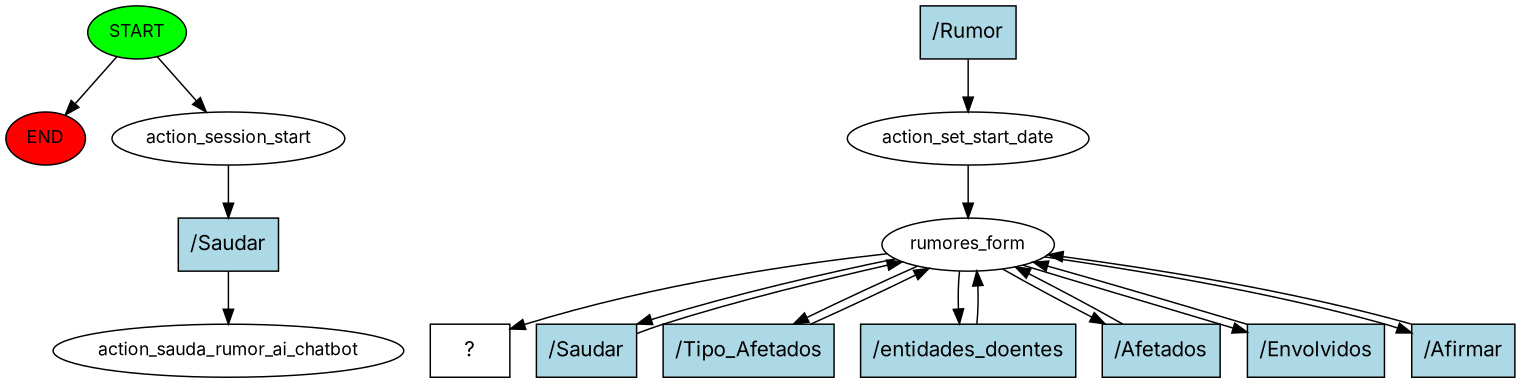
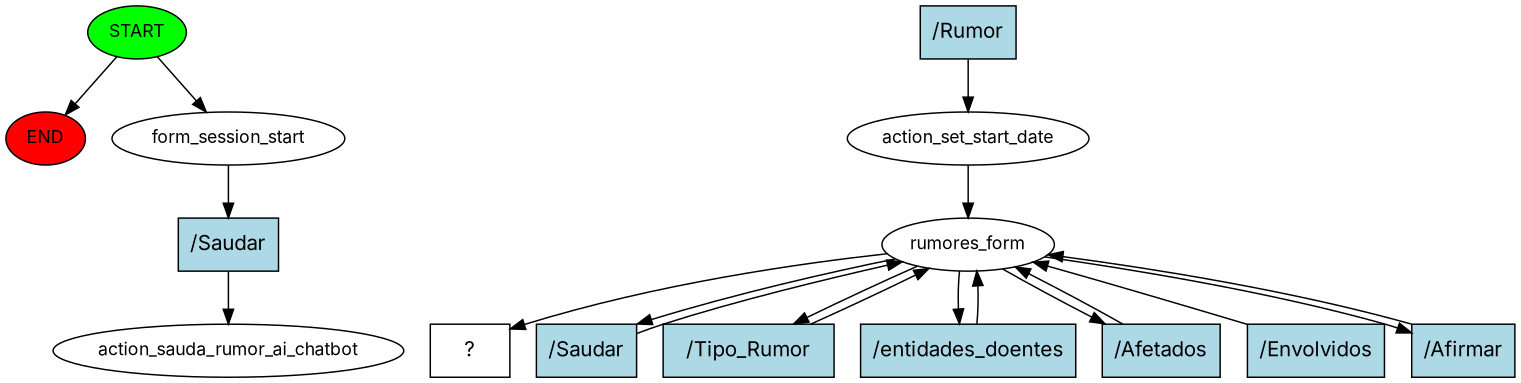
(228, 139) -> (228, 139)
(1128, 297) -> none
(749, 351) -> (749, 351)
